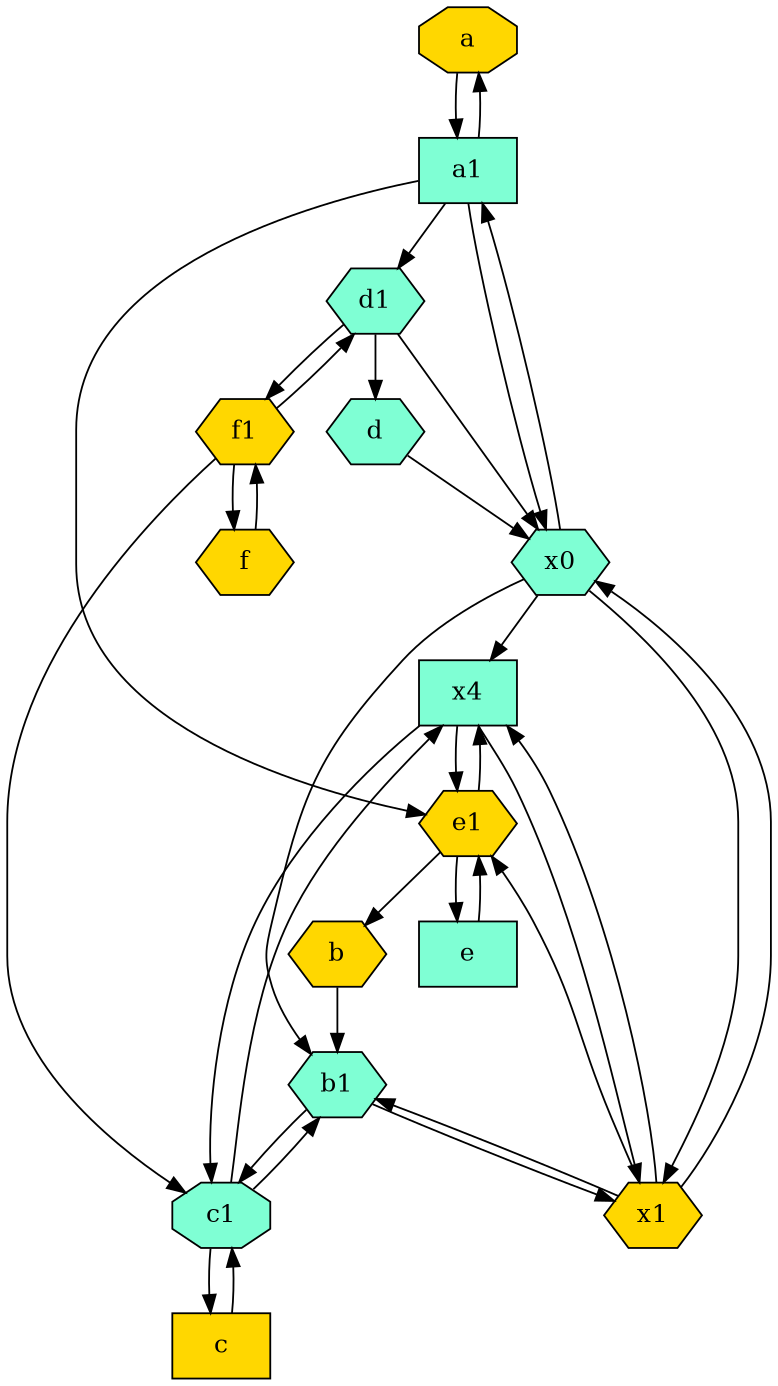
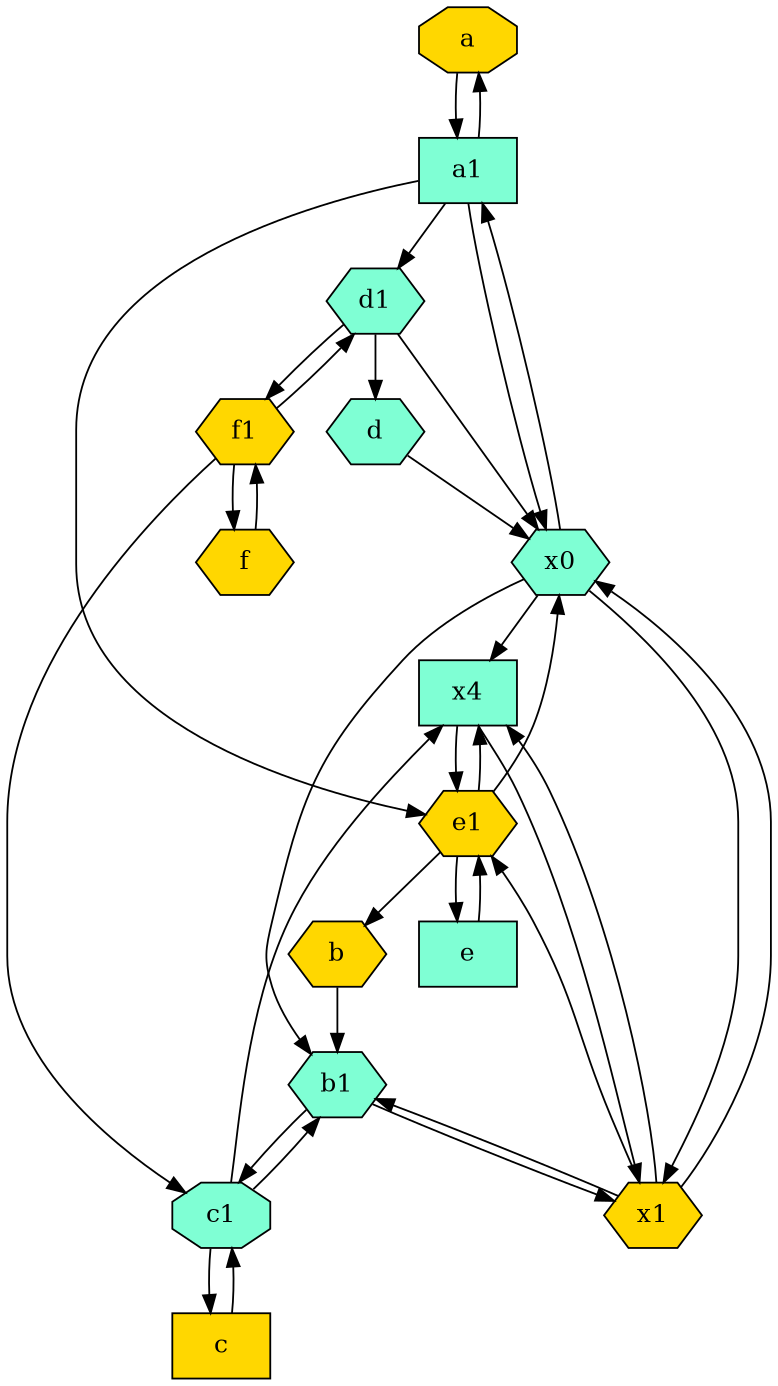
none -> (540, 708)
(258, 917) -> none
